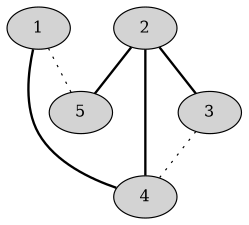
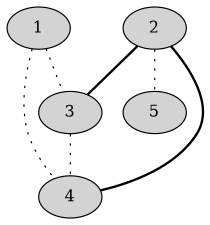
(60, 70) -> (54, 70)
(113, 70) -> (155, 70)
(42, 138) -> (25, 117)
